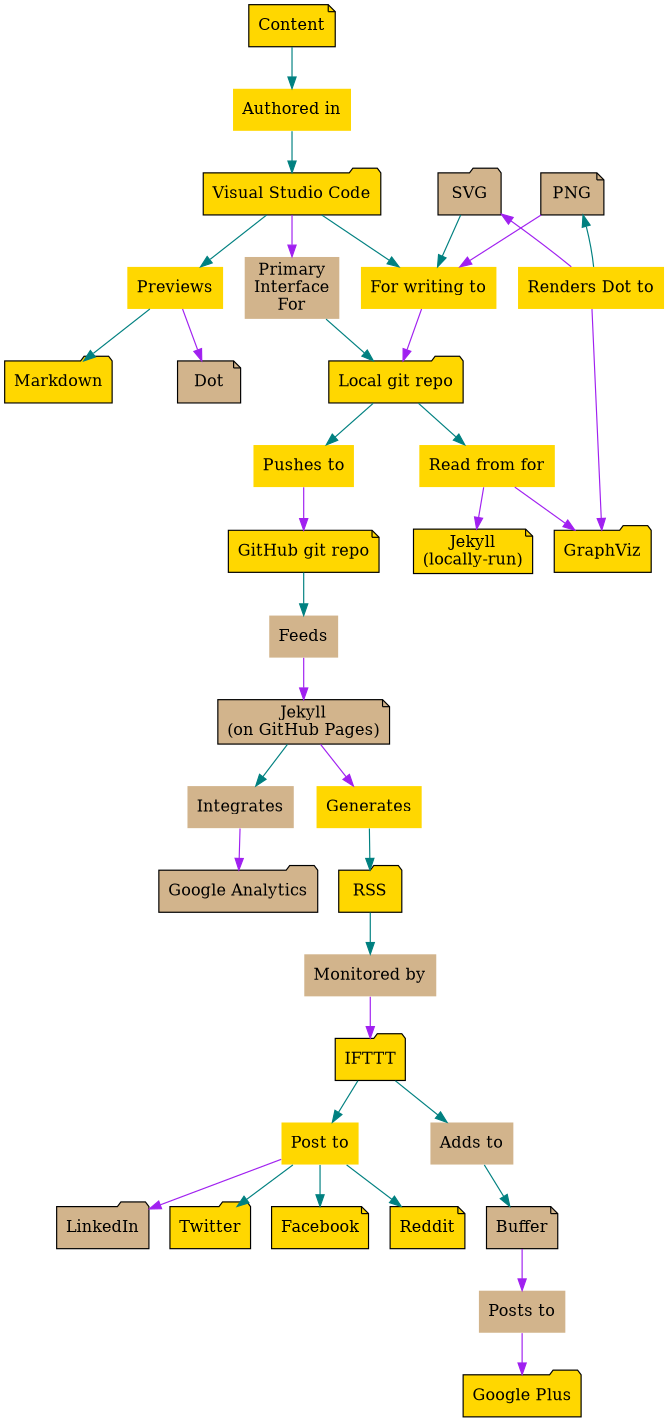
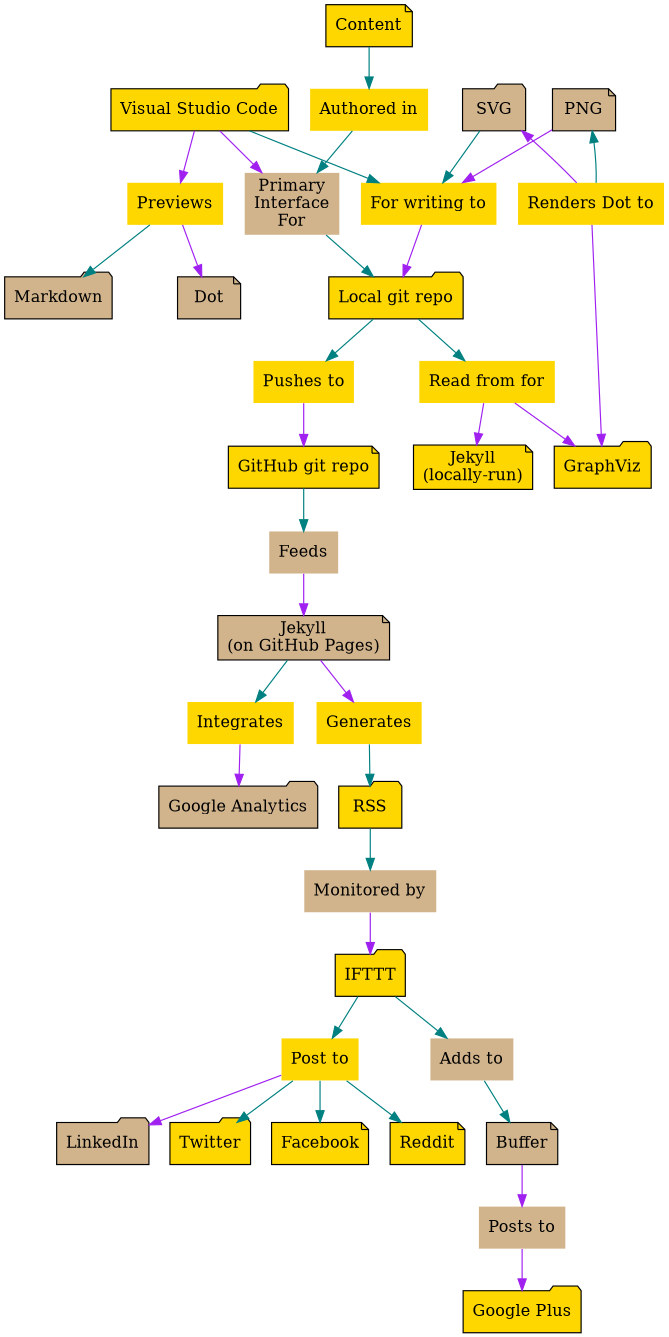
(292, 146) -> (339, 147)
(238, 237) -> (189, 151)
(58, 382) -> (58, 298)
(241, 807) -> (241, 723)
